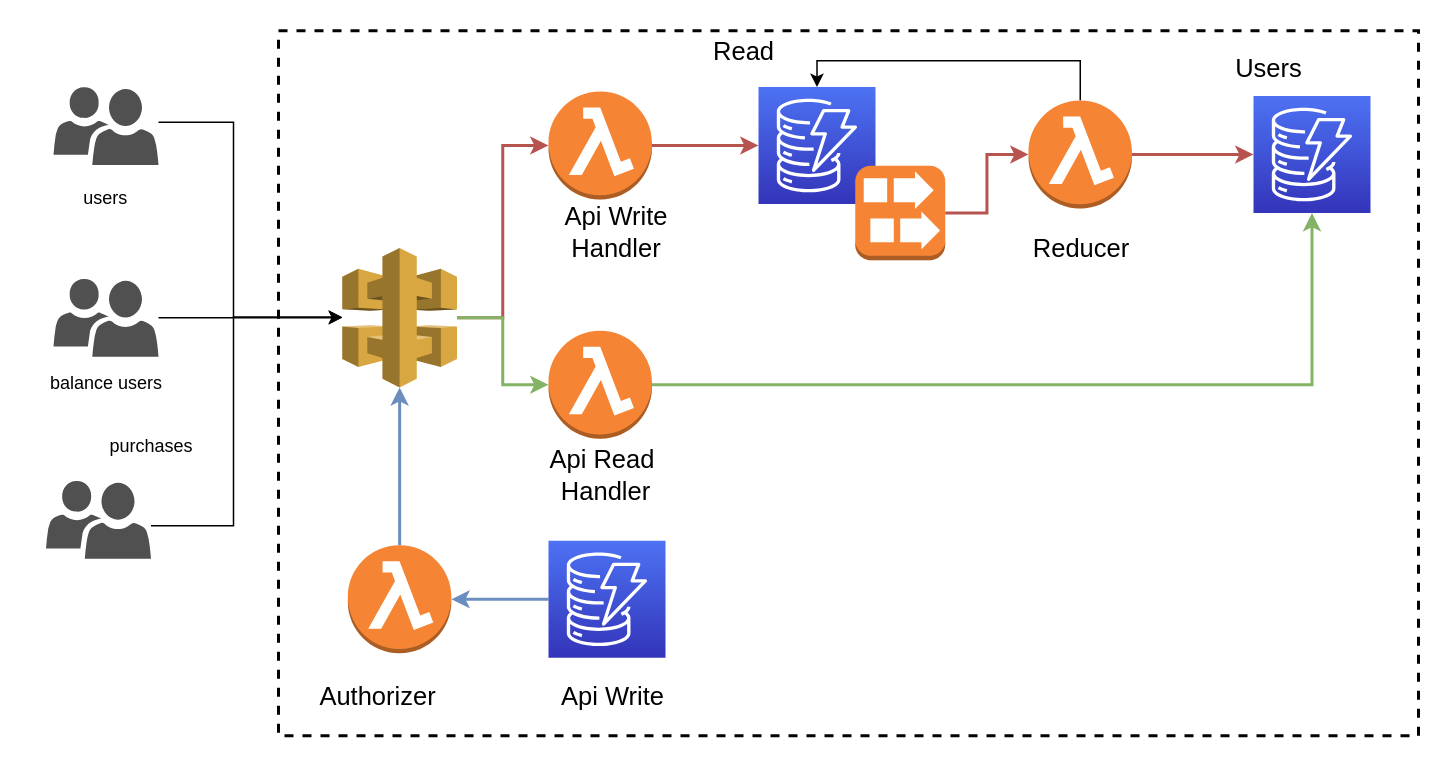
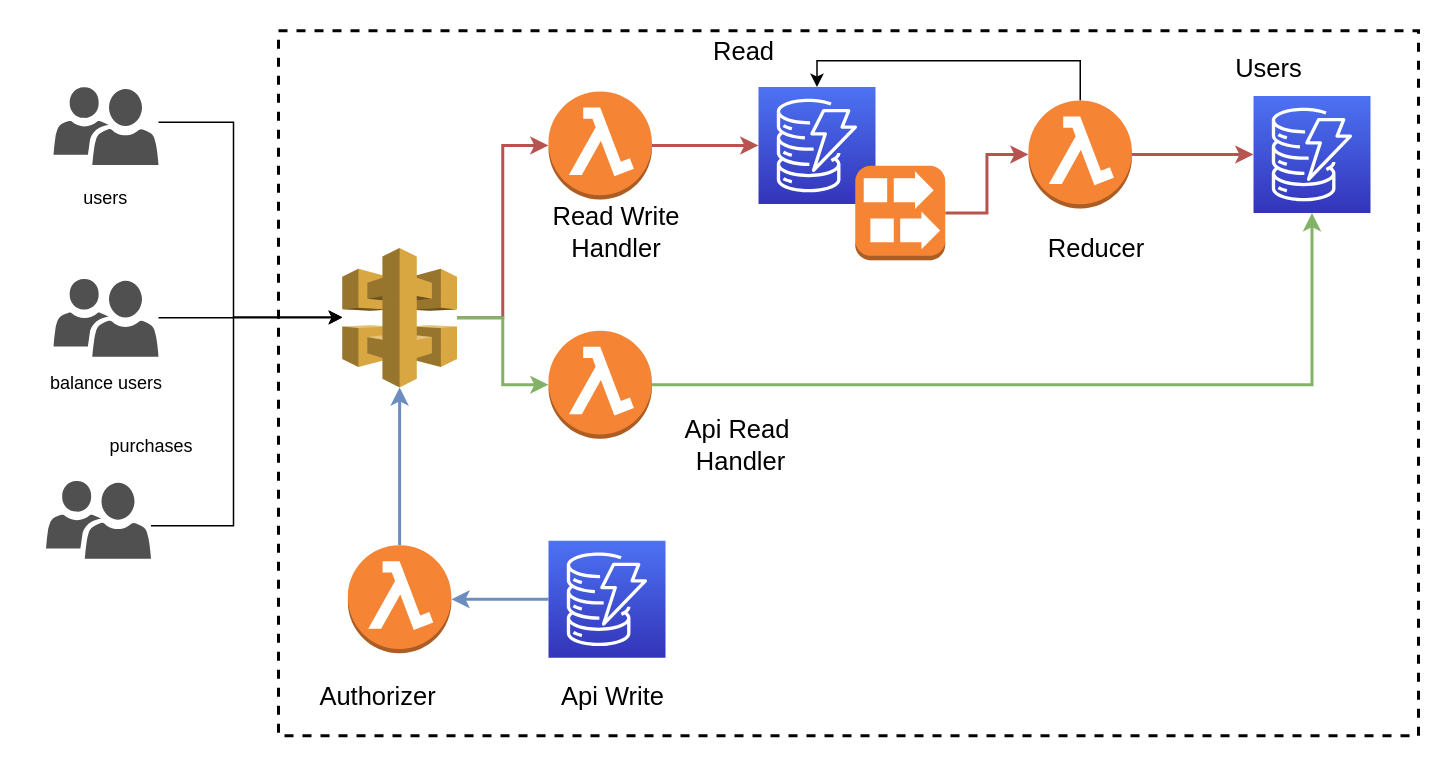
(617, 233) -> (617, 233)
(1080, 250) -> (1095, 250)
(605, 476) -> (740, 446)
